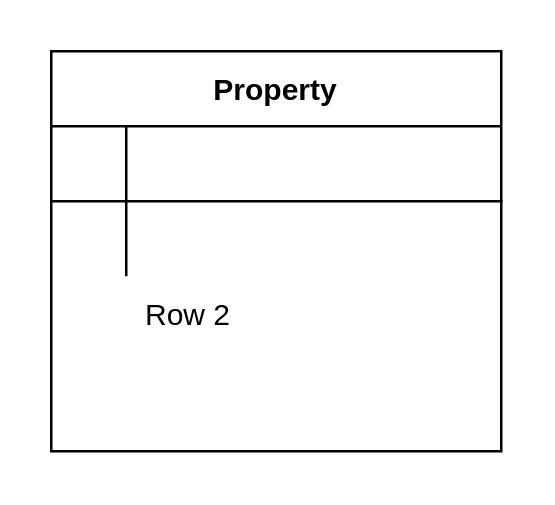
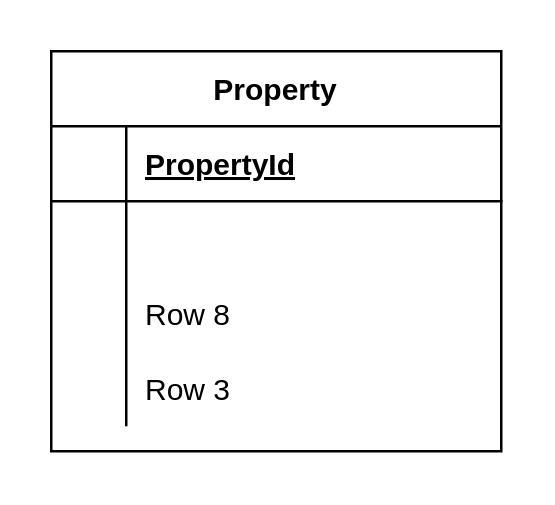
none -> (314, 164)
(183, 315) -> (183, 315)
none -> (314, 389)
